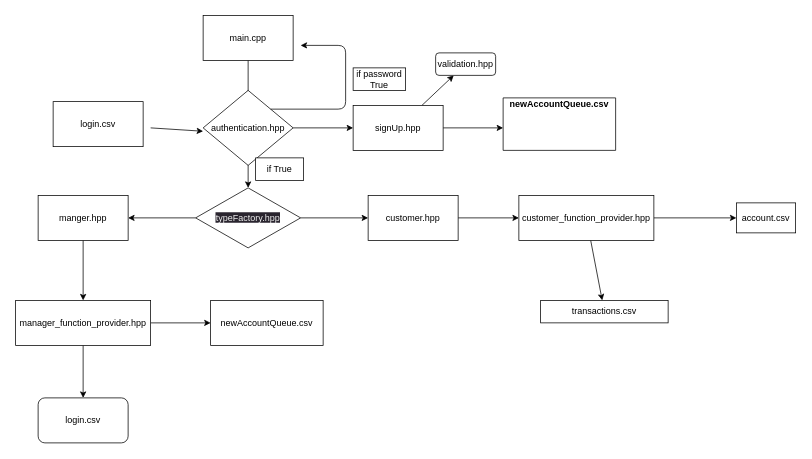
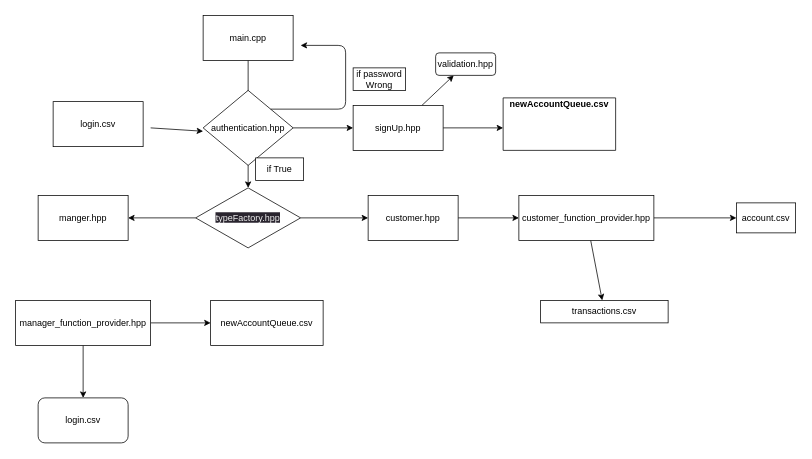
(379, 79) -> (379, 79)
(83, 294) -> none
